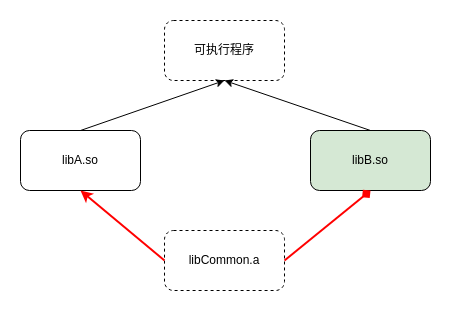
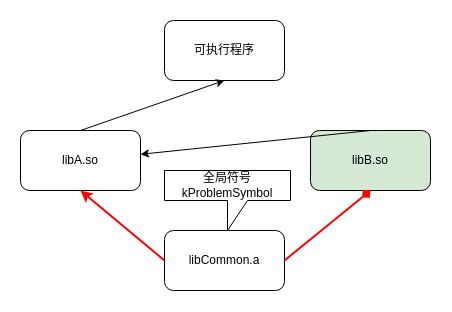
(225, 51) -> (225, 51)
(301, 107) -> (259, 142)
none -> (228, 201)
(225, 261) -> (225, 261)
